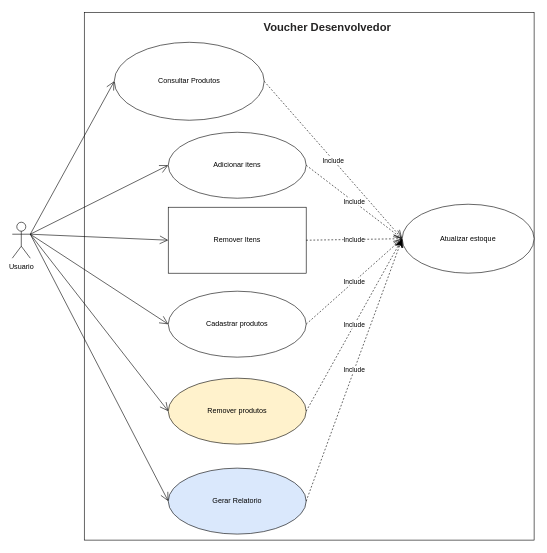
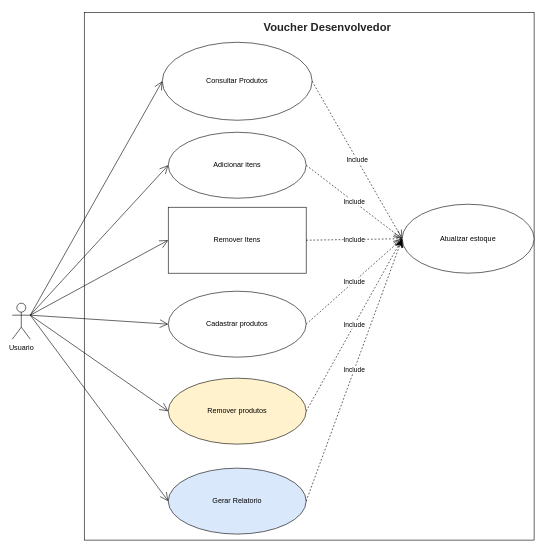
(189, 81) -> (237, 81)
(21, 240) -> (21, 321)
